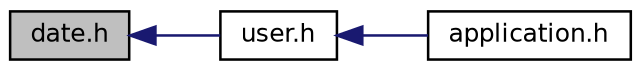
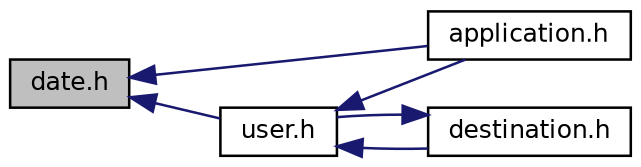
none -> (291, 60)
none -> (529, 132)
